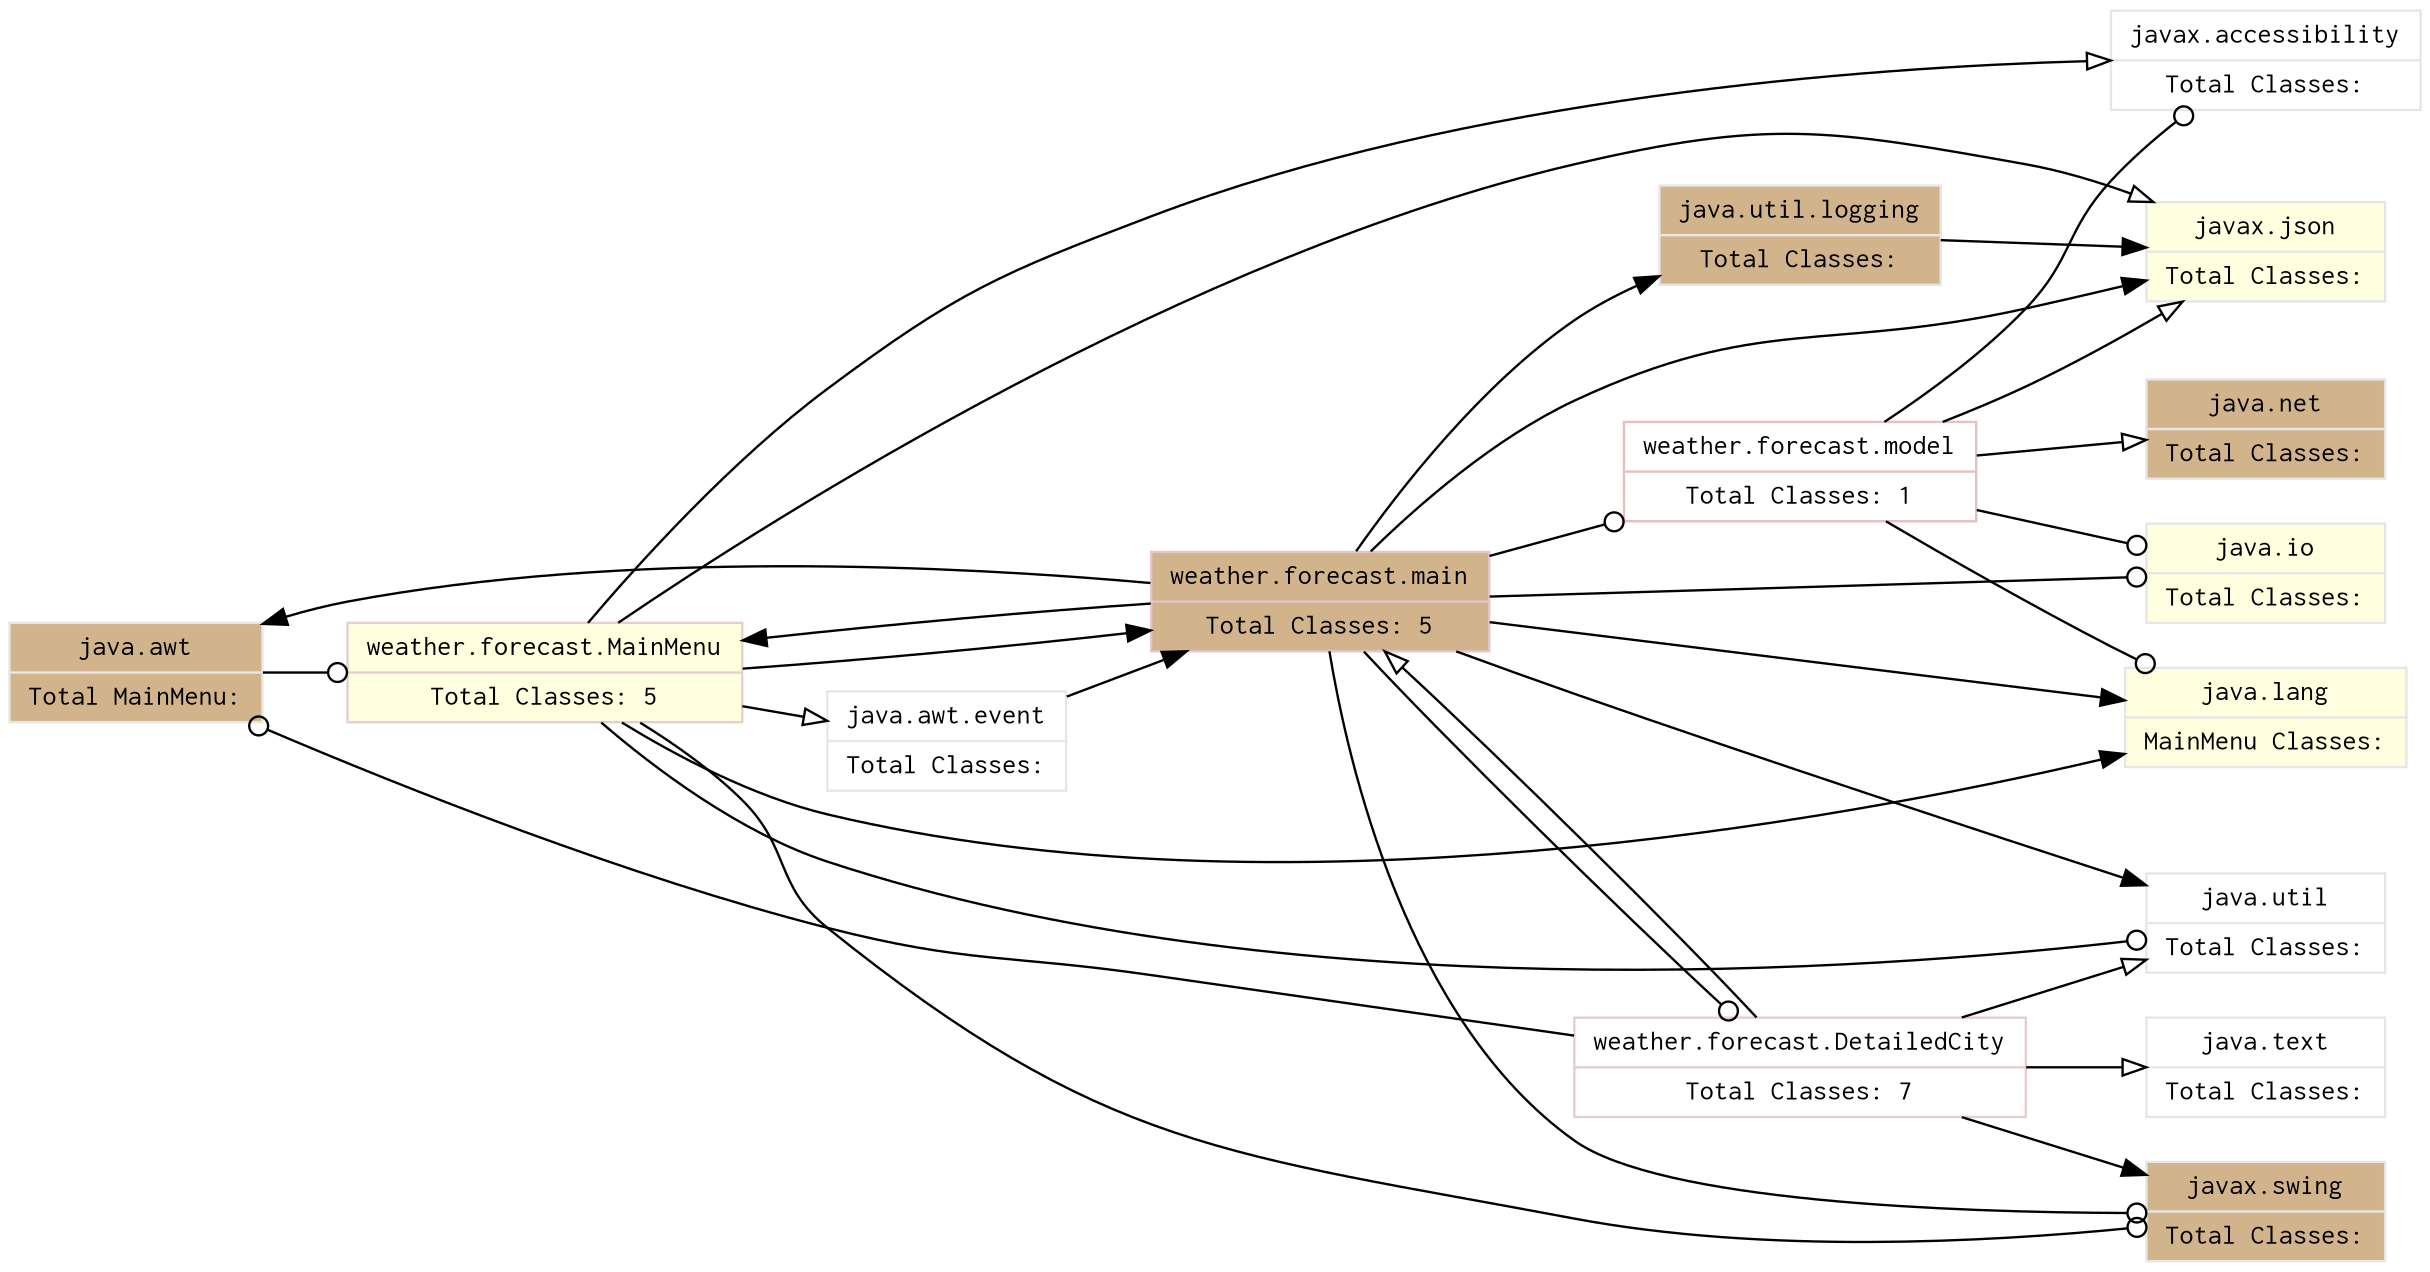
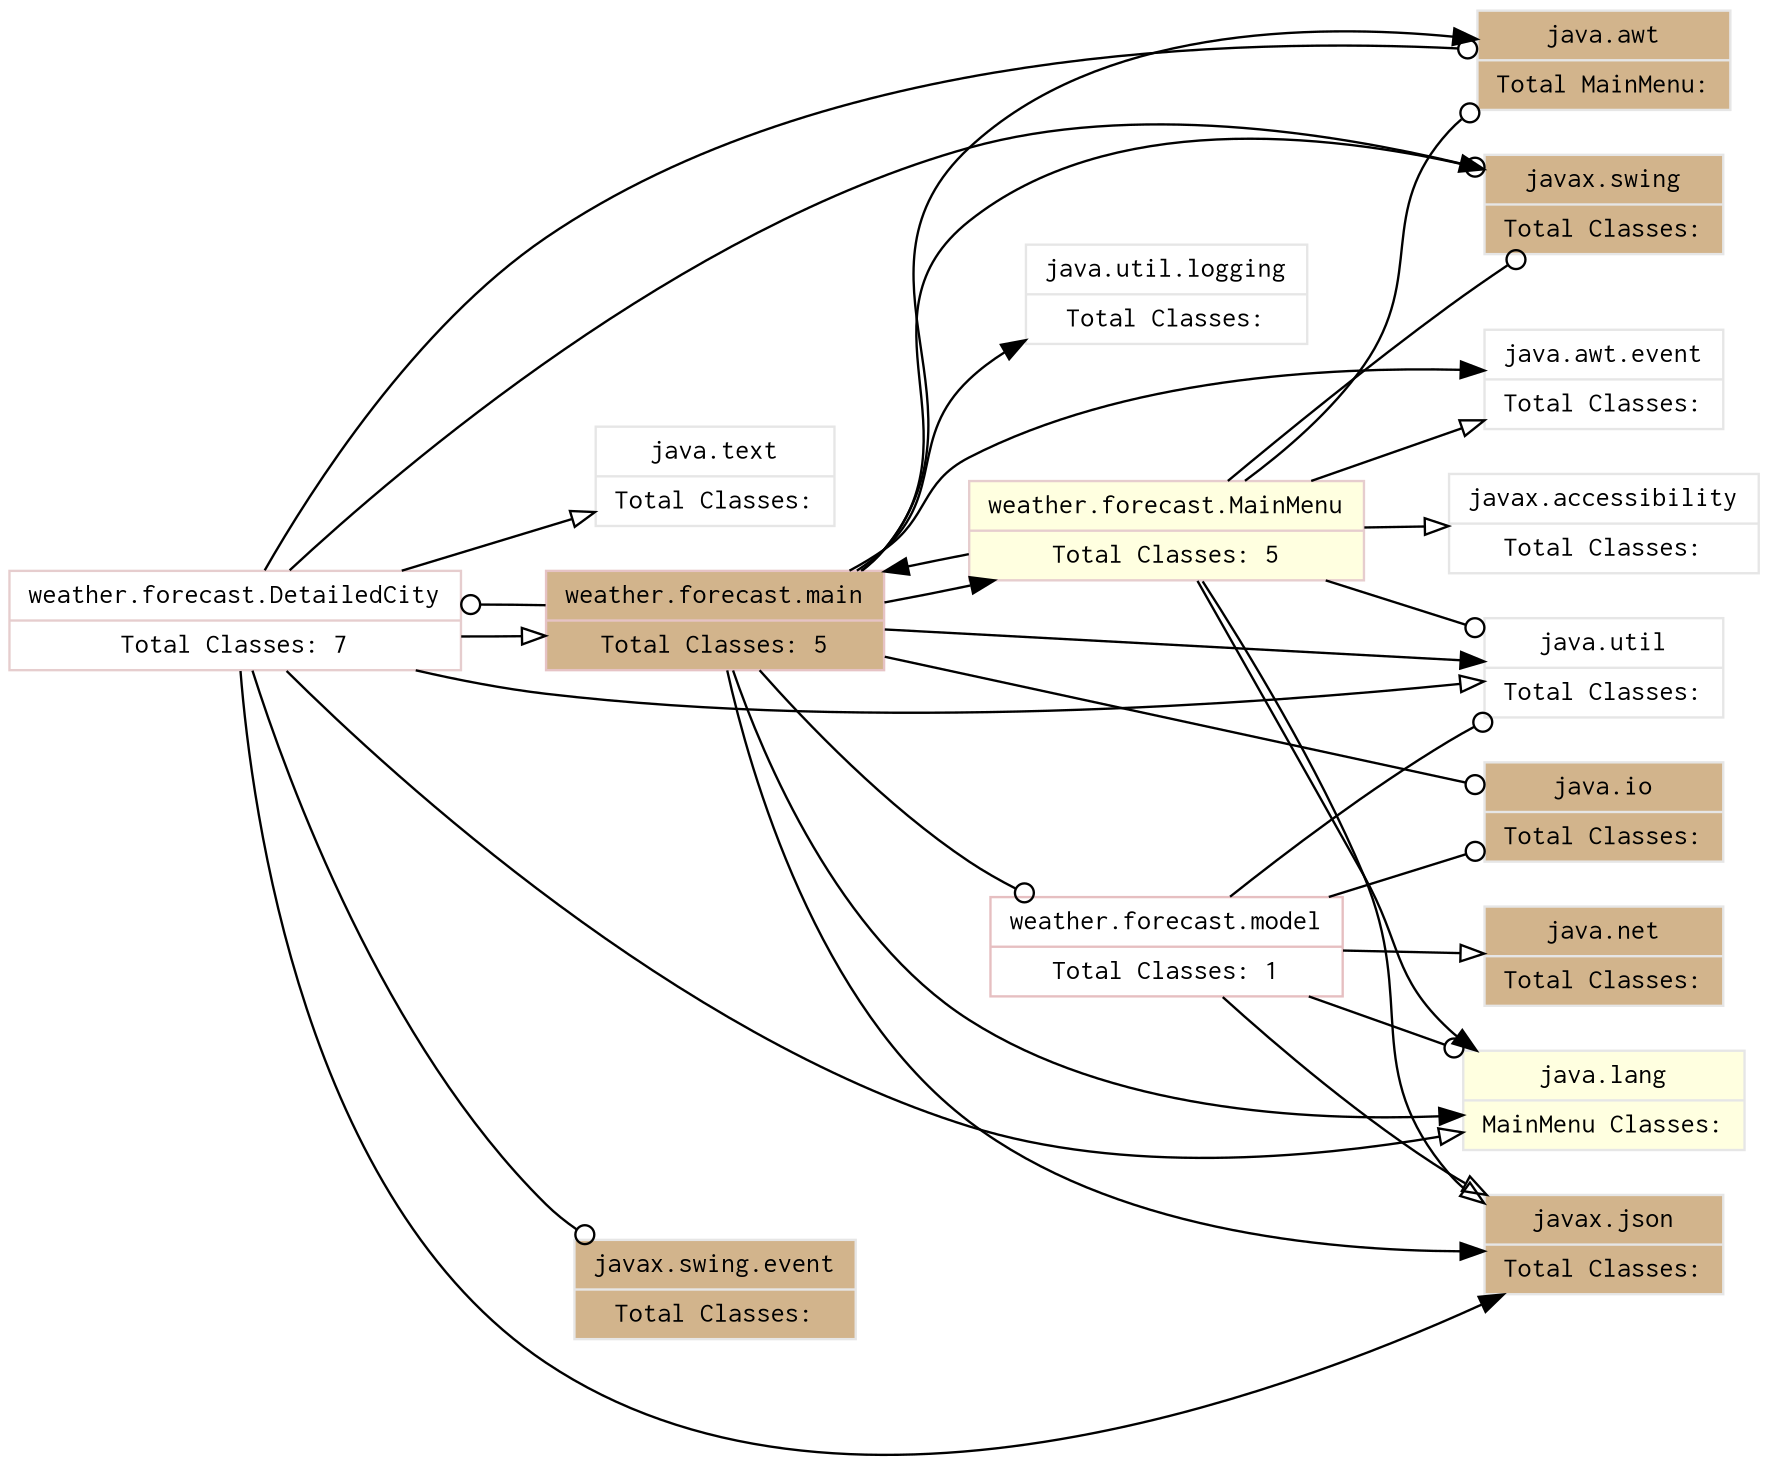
(1800, 235) -> (1167, 294)
(2031, 243) -> (634, 1406)
(2266, 252) -> (1604, 1245)
(2045, 285) -> (1349, 807)
(2266, 573) -> (1604, 812)
(295, 673) -> (1387, 319)
(1116, 678) -> (1127, 401)
none -> (807, 1058)
none -> (715, 1290)
